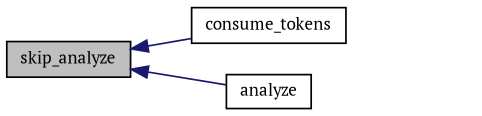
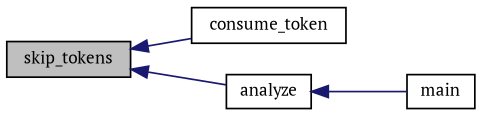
(269, 25) -> (269, 25)
(69, 59) -> (69, 59)
none -> (441, 92)
